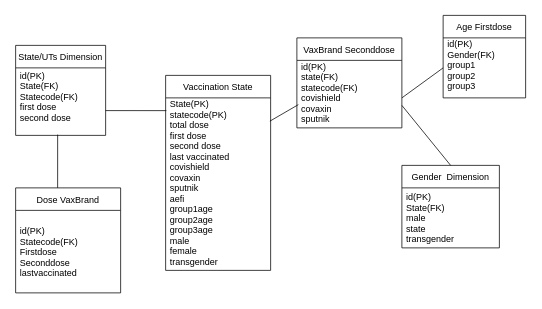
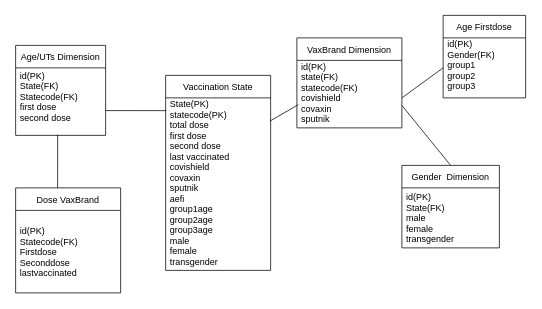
(349, 50) -> (349, 50)
(60, 57) -> (60, 57)
(420, 197) -> (420, 197)
